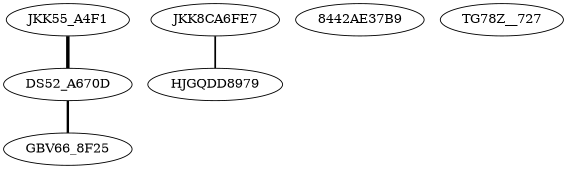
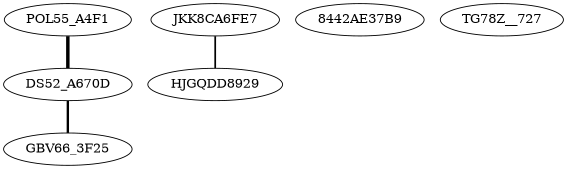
(68, 20) -> (68, 20)
(215, 84) -> (215, 84)
(68, 149) -> (68, 149)
